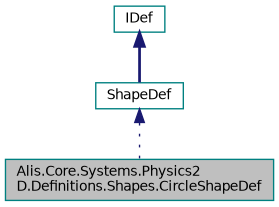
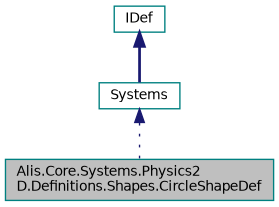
(140, 96) -> (140, 96)
